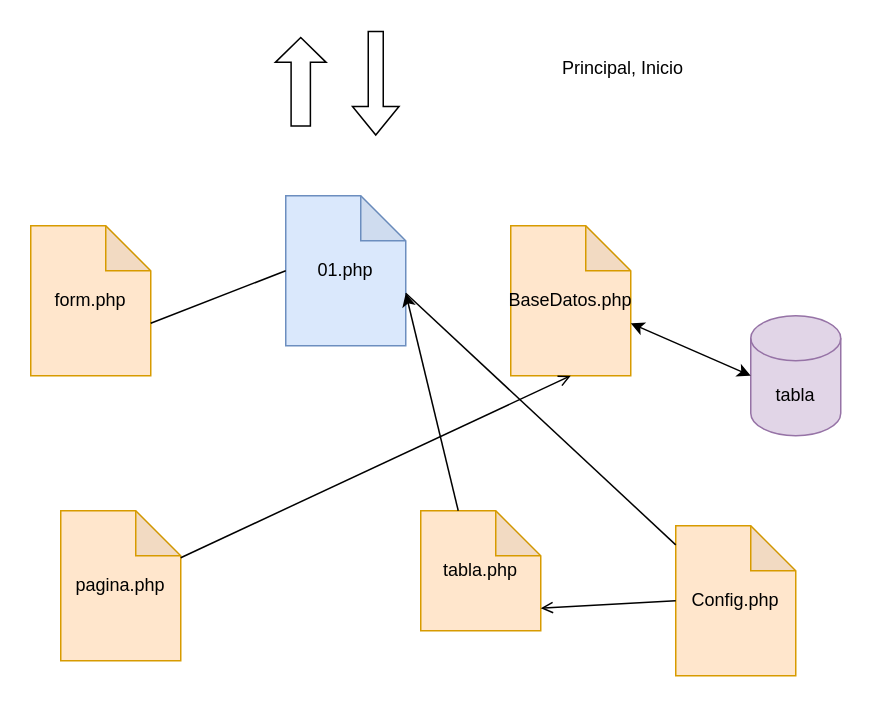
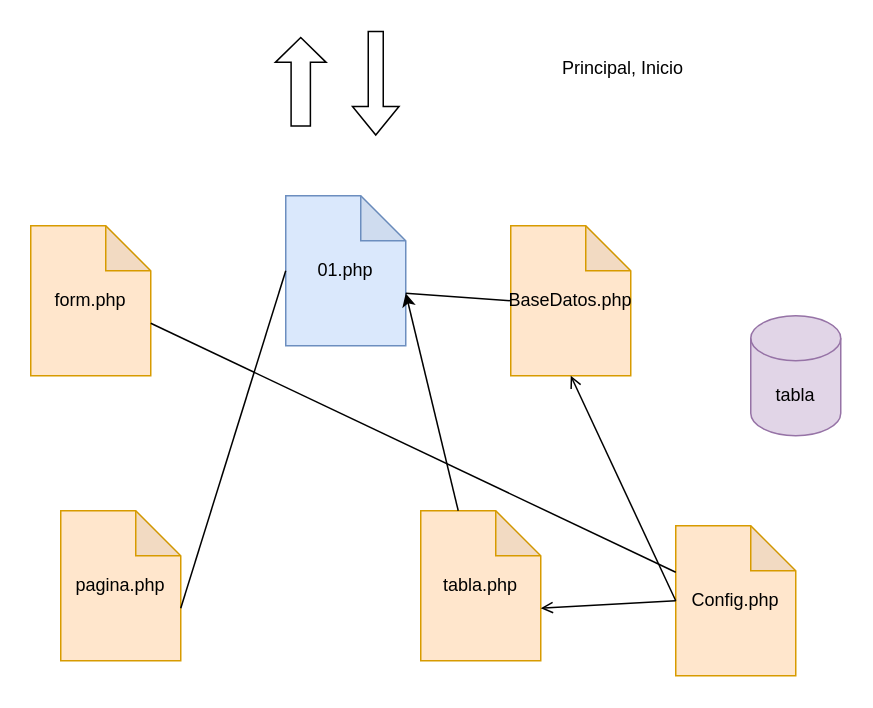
(215, 298) -> (403, 443)
(690, 349) -> none
(516, 396) -> (458, 297)
none -> (233, 440)
(375, 467) -> (599, 437)
(481, 571) -> (481, 586)
